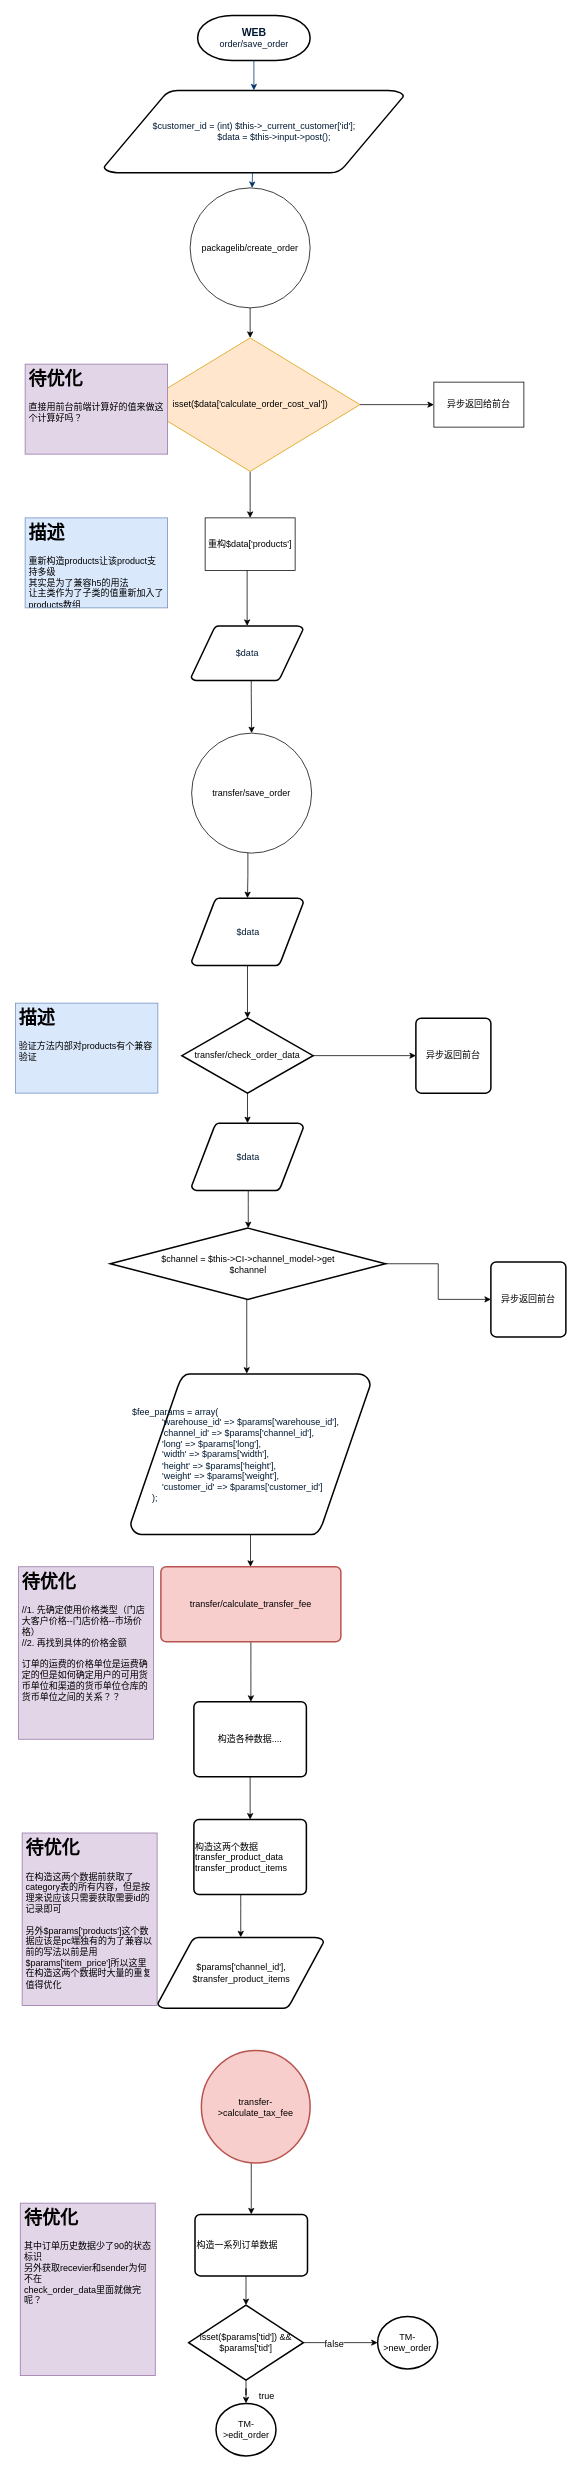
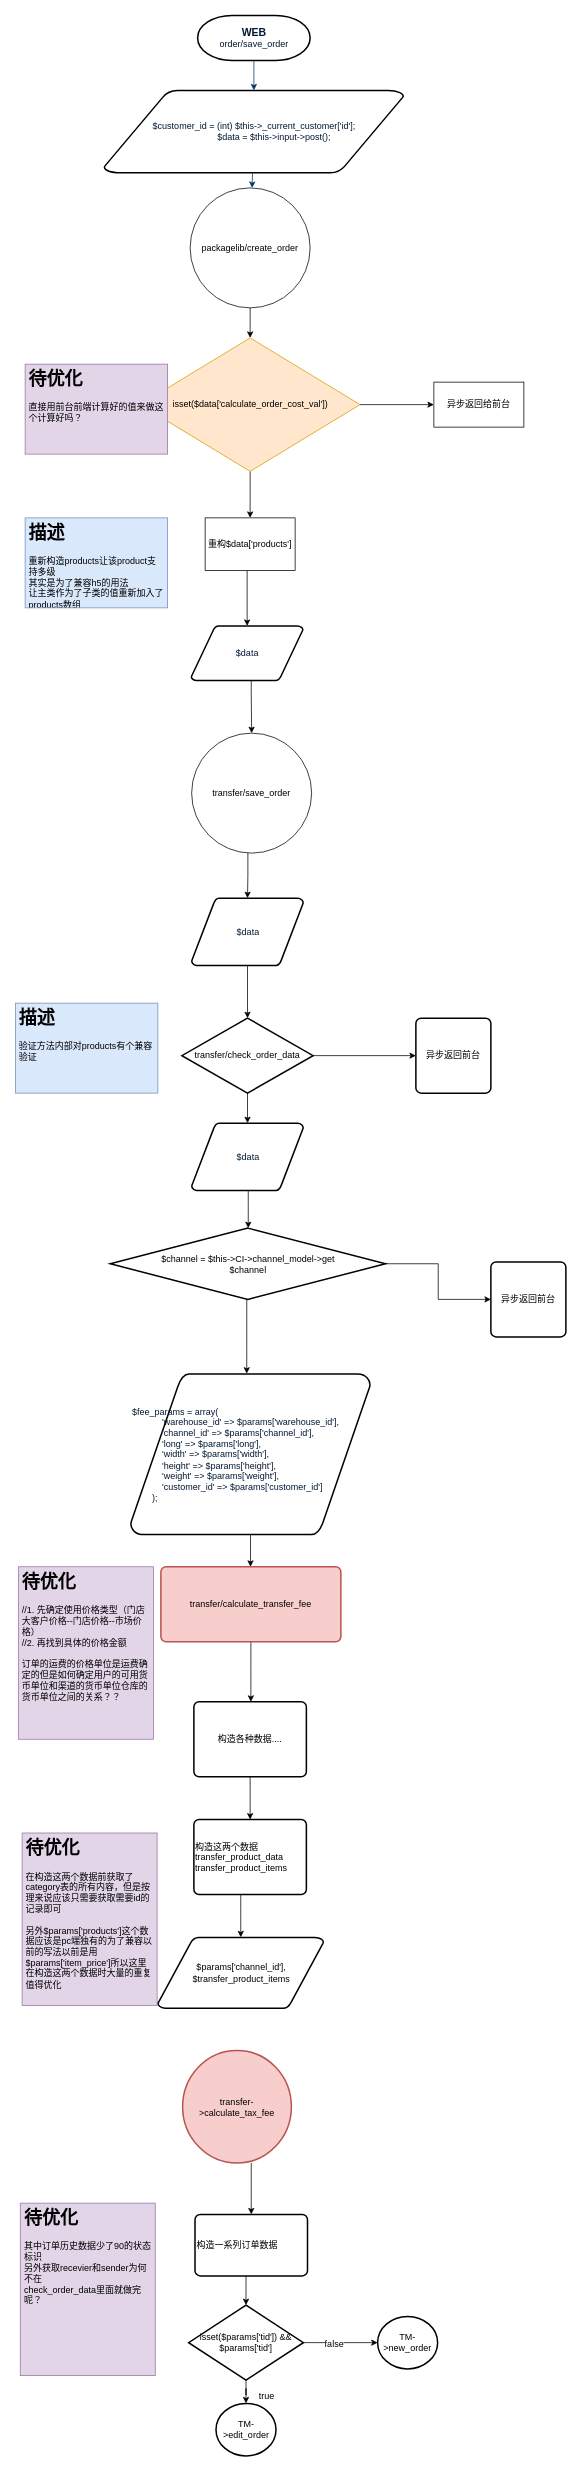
(256, 2107) -> (237, 2107)
